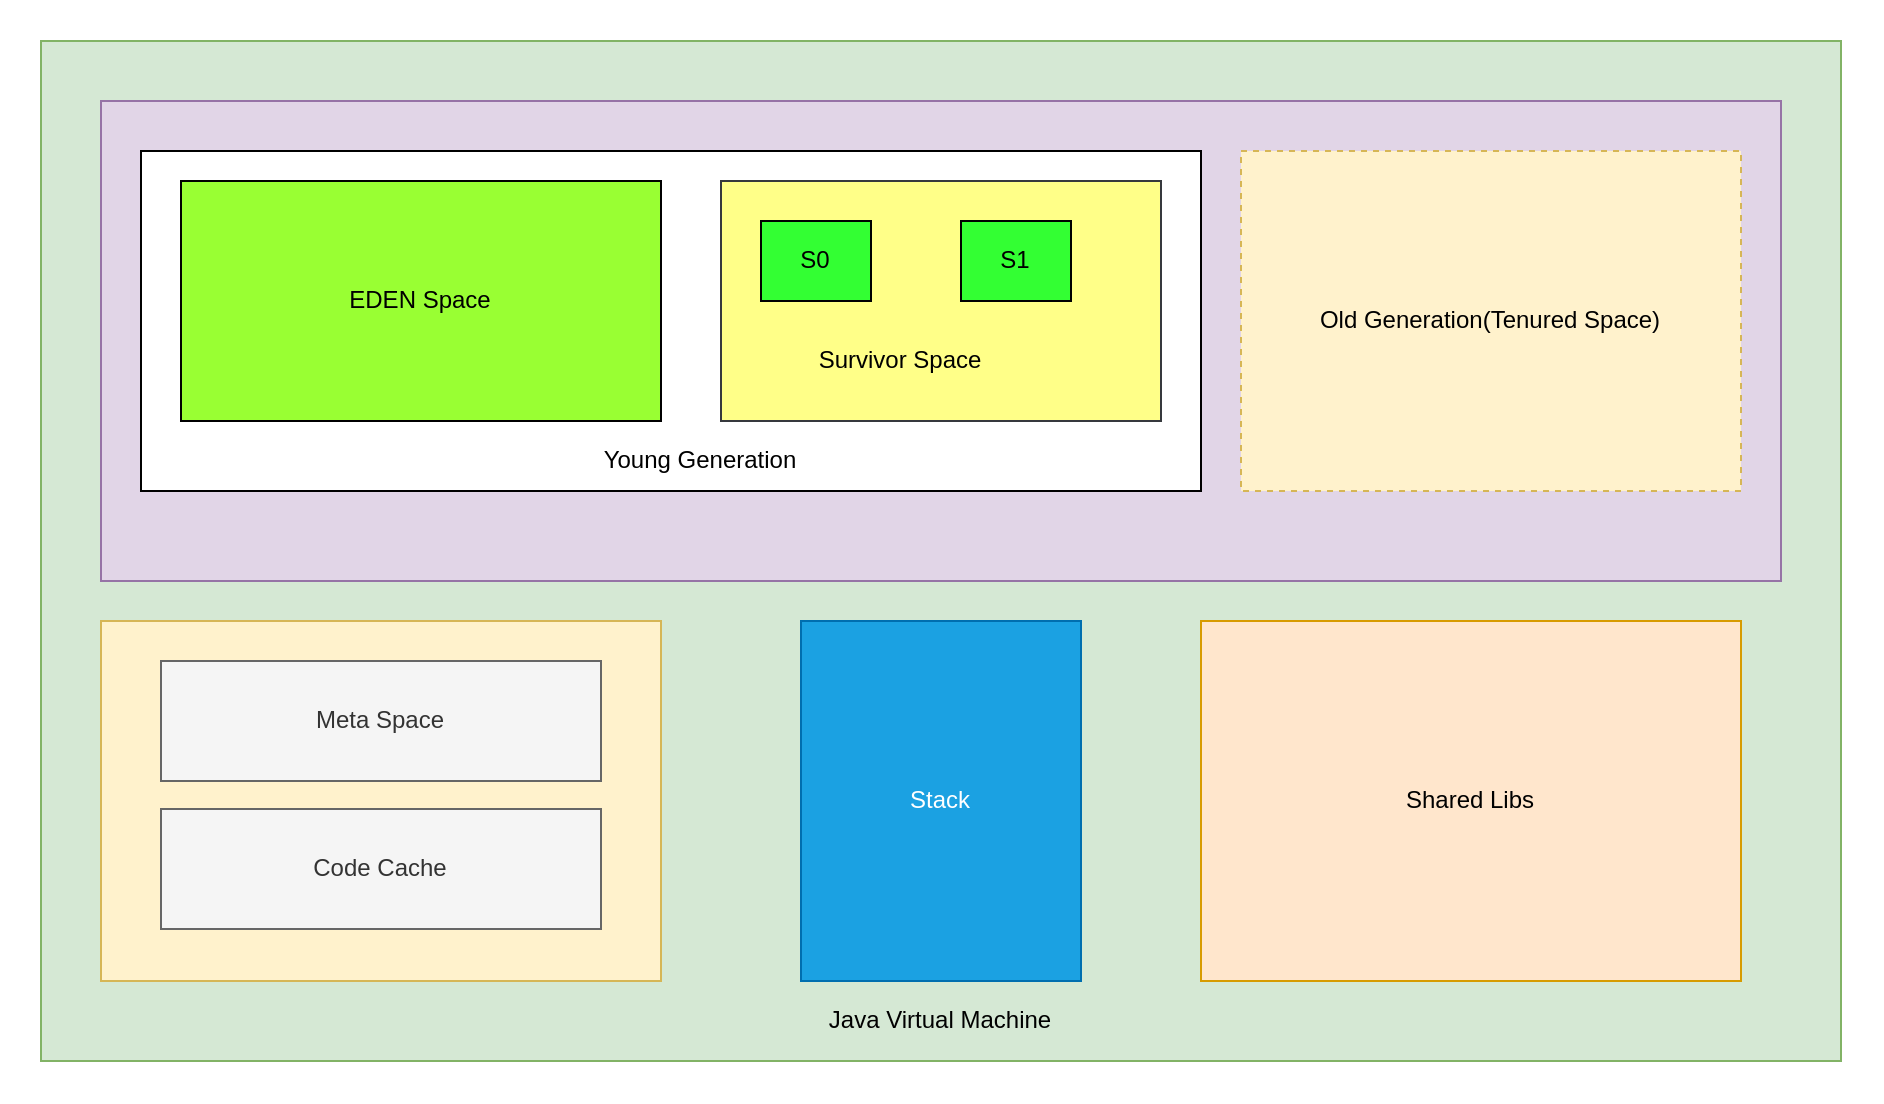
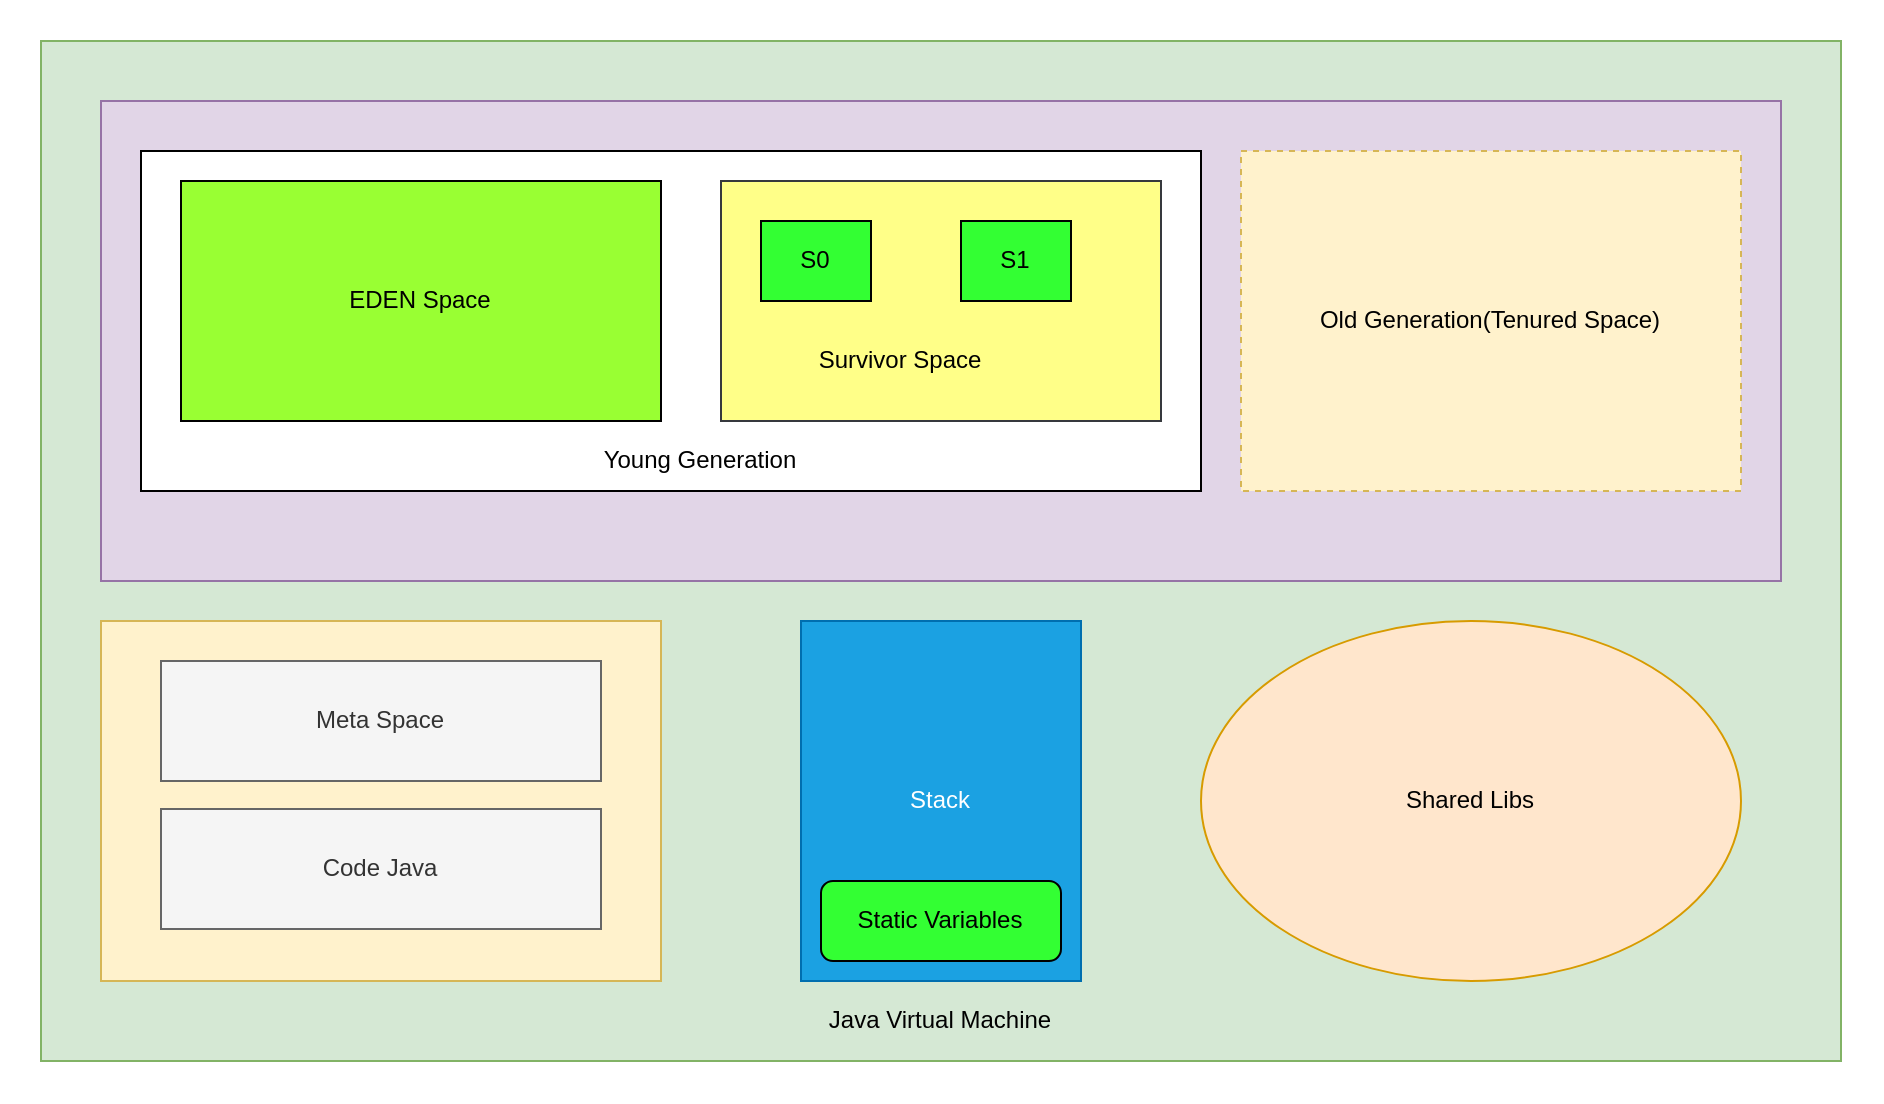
(1471, 801) -> (1471, 801)
(381, 869) -> (381, 869)
none -> (941, 921)
